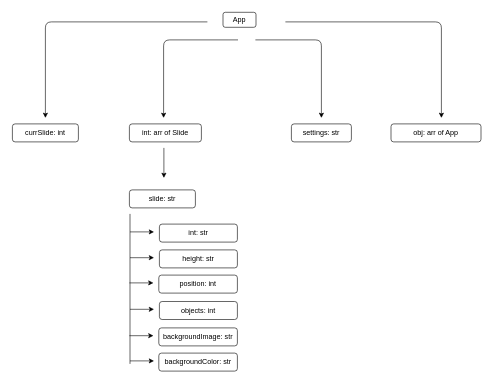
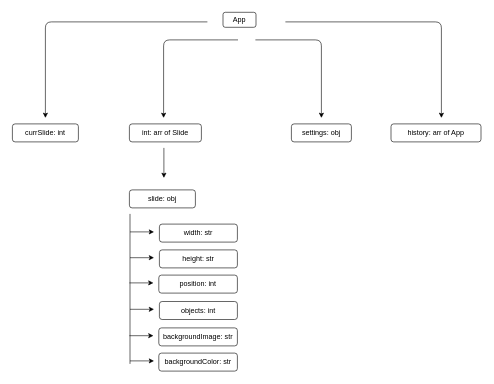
(321, 133) -> (321, 133)
(436, 133) -> (436, 133)
(162, 199) -> (162, 199)
(198, 233) -> (198, 233)
